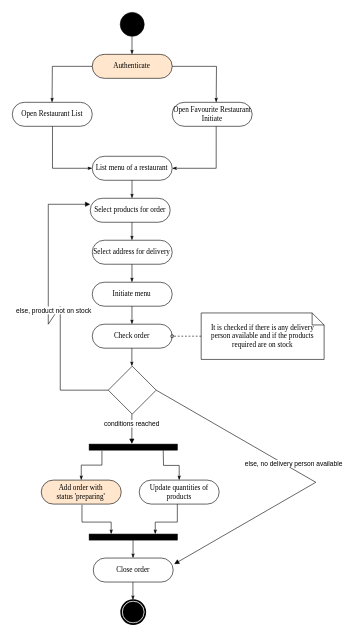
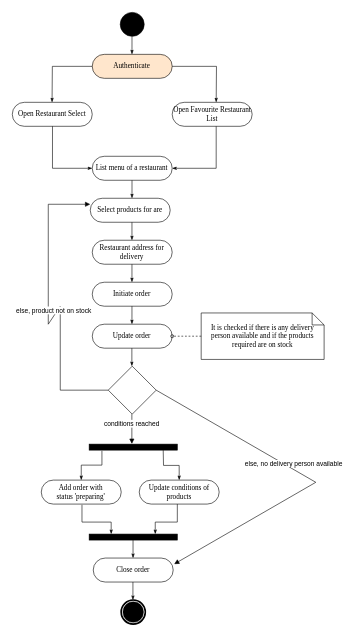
(52, 114) -> (52, 114)
(212, 114) -> (212, 114)
(130, 210) -> (130, 210)
(132, 252) -> (132, 252)
(132, 294) -> (132, 294)
(132, 336) -> (132, 336)
(81, 492) -> (81, 492)
(179, 492) -> (179, 492)
